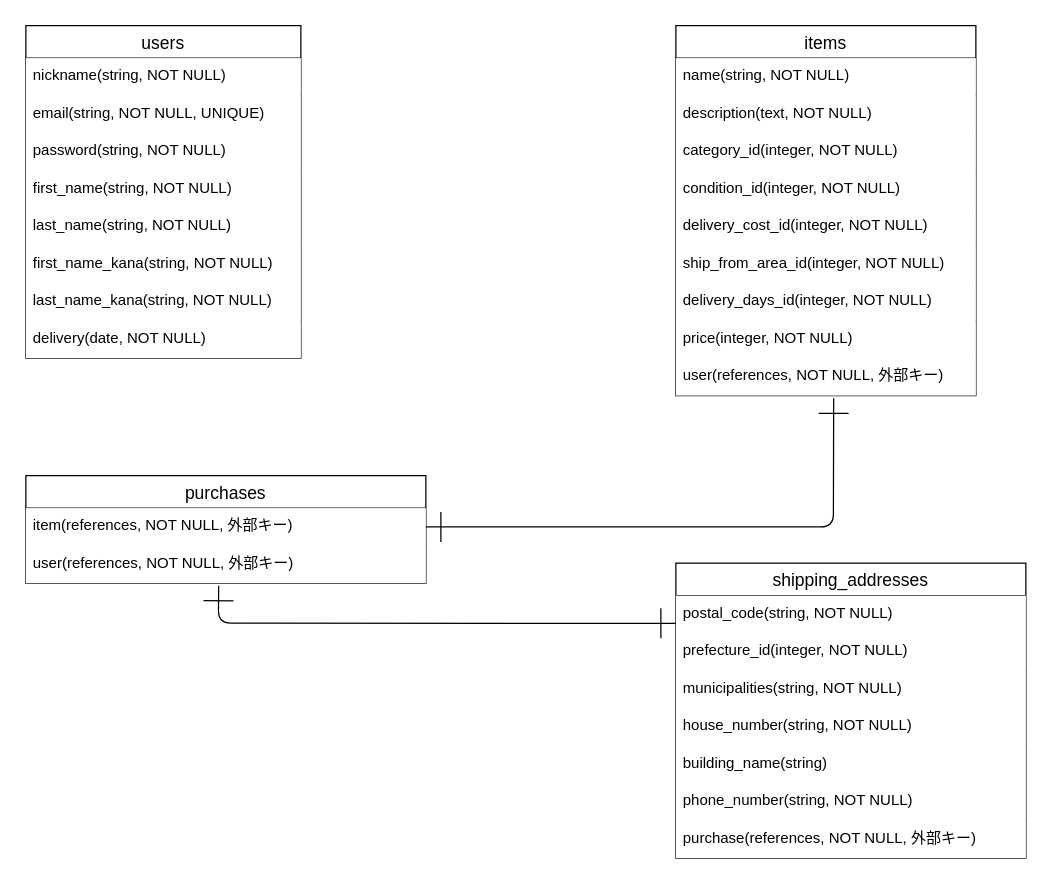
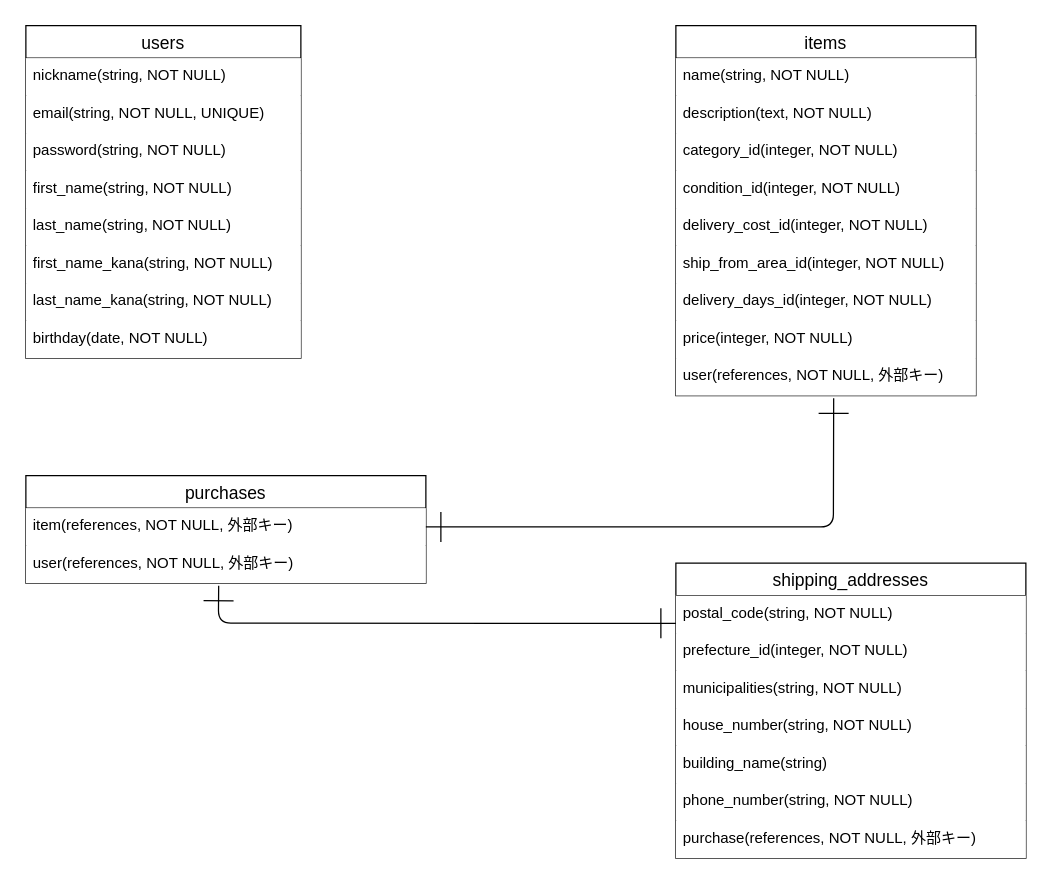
(124, 338) -> (126, 338)
